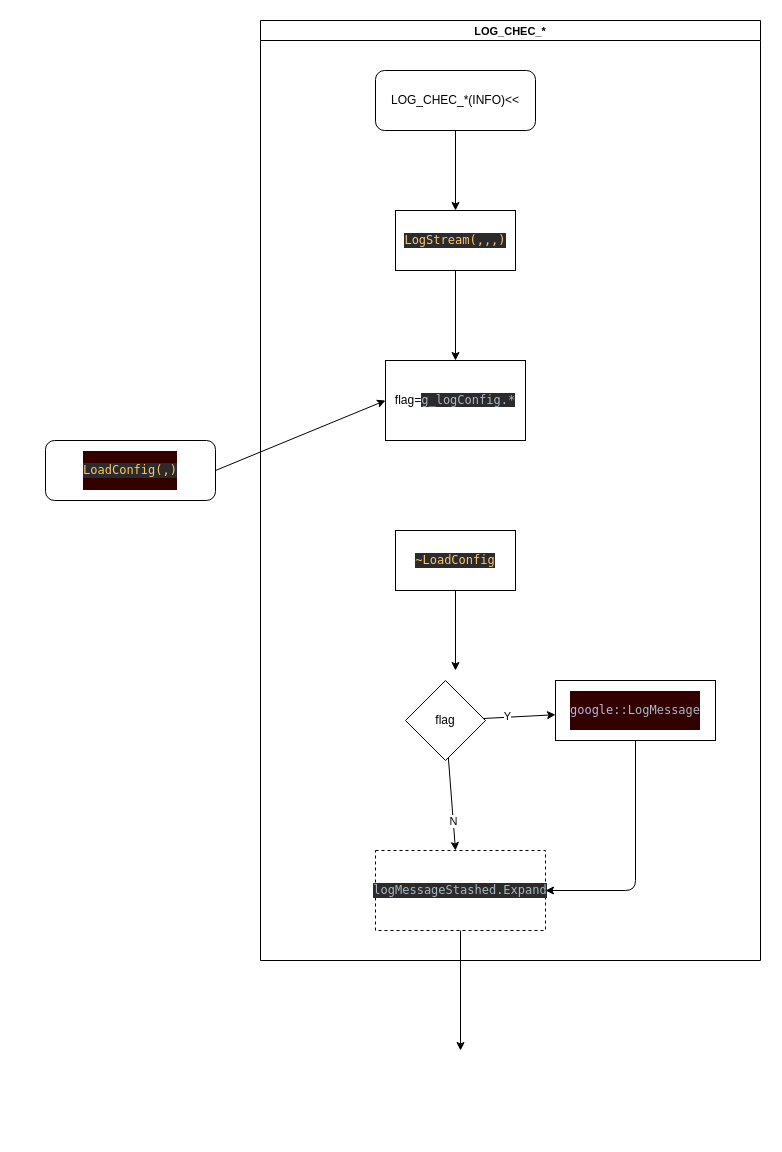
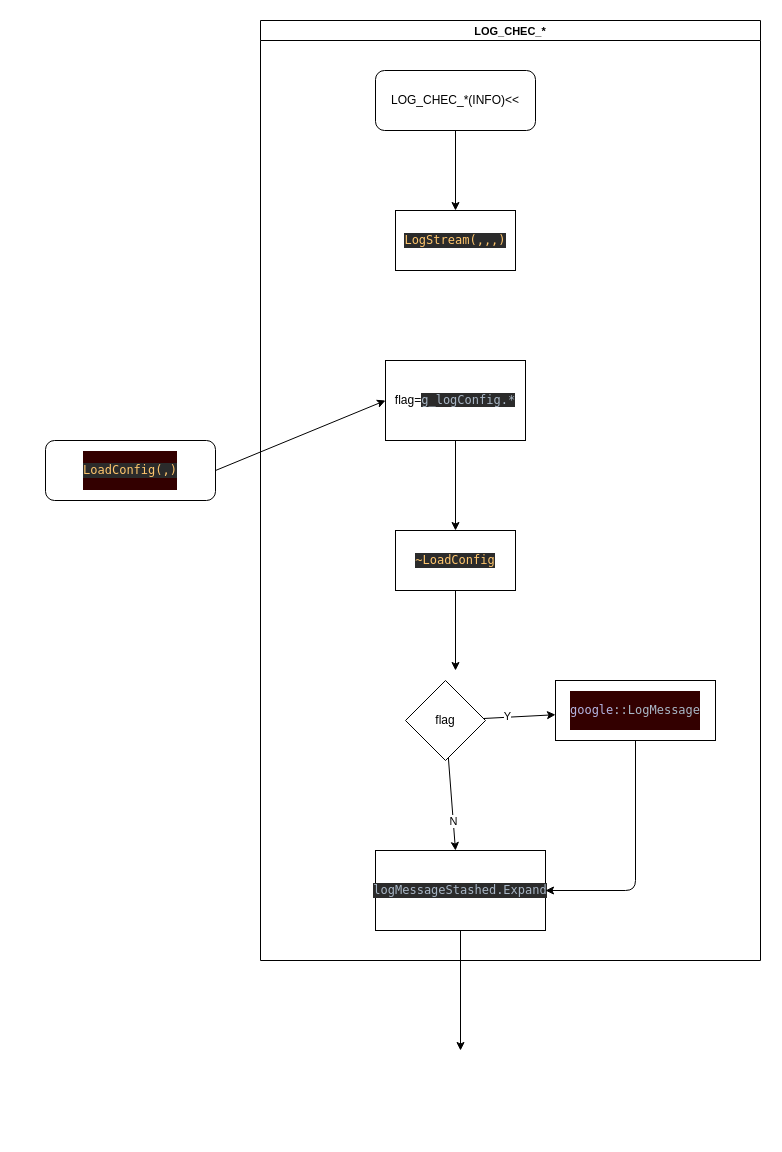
(456, 312) -> none
none -> (456, 482)
(461, 891) -> (461, 891)
